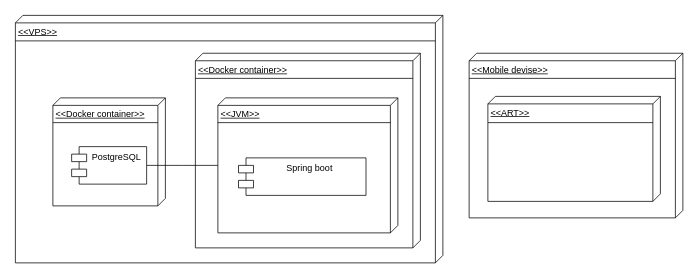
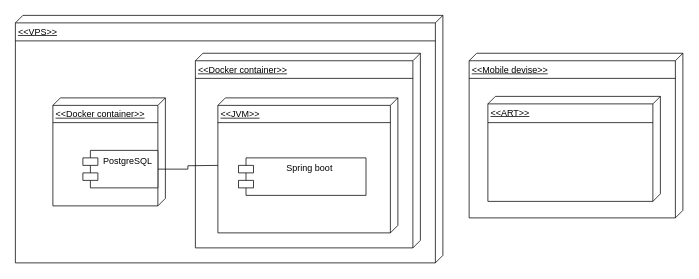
(109, 165) -> (120, 169)
